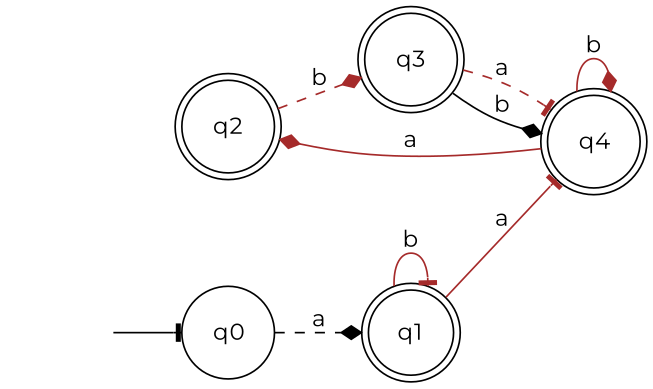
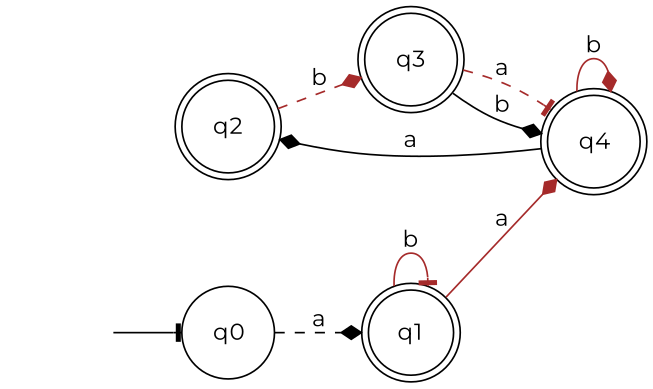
(420, 156) -> (420, 156)
(498, 242) -> (494, 246)
